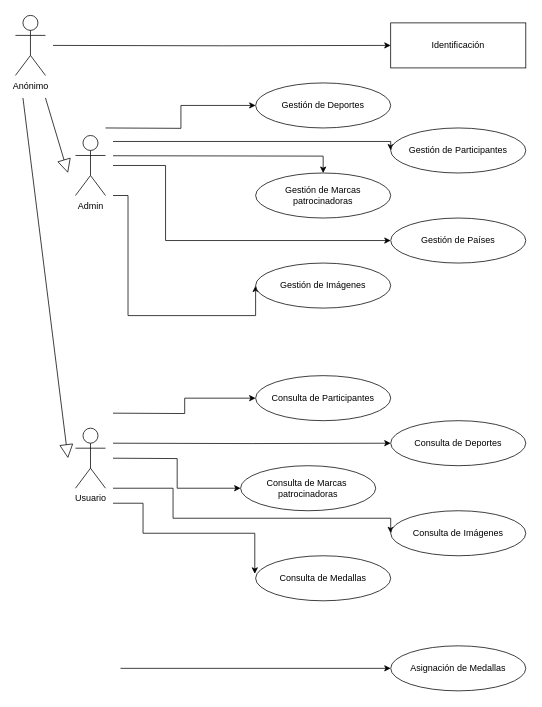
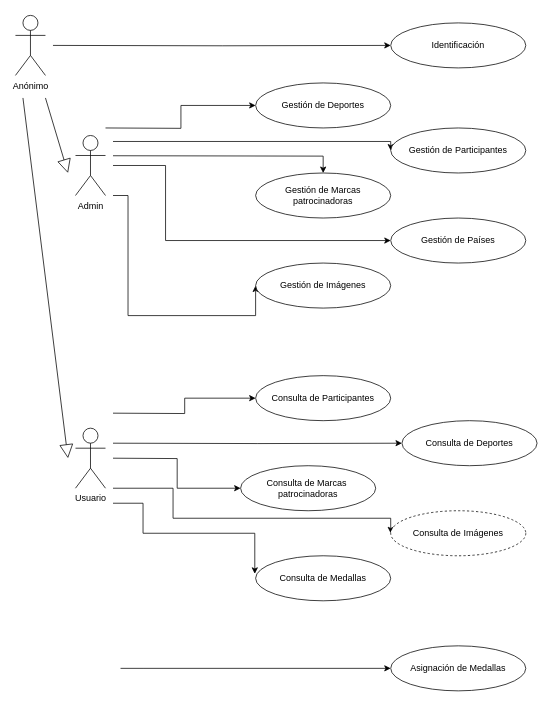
(458, 45) -> (458, 45)
(458, 443) -> (469, 443)
(458, 533) -> (458, 533)
